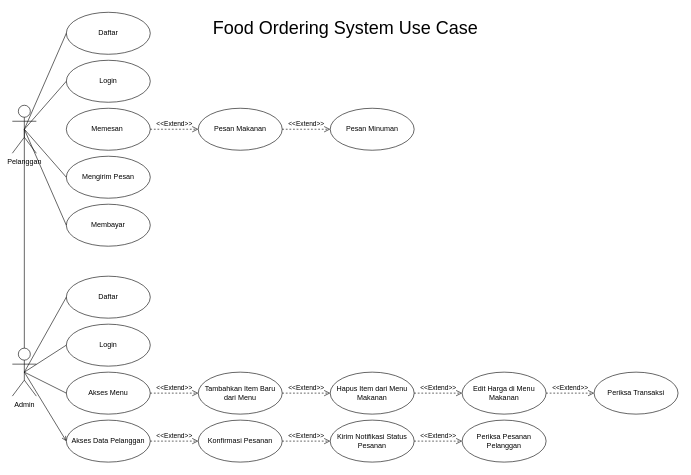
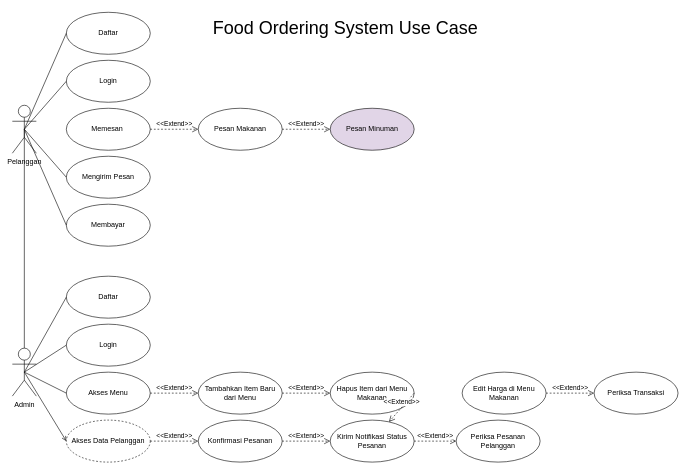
(372, 129) -> (372, 129)
(438, 393) -> (402, 407)
(108, 441) -> (108, 441)
(504, 441) -> (498, 441)
